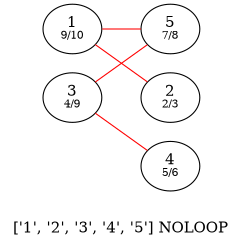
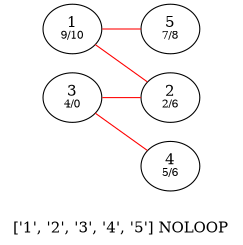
(115, 68) -> (122, 98)
(72, 104) -> (72, 104)
(170, 104) -> (170, 104)
